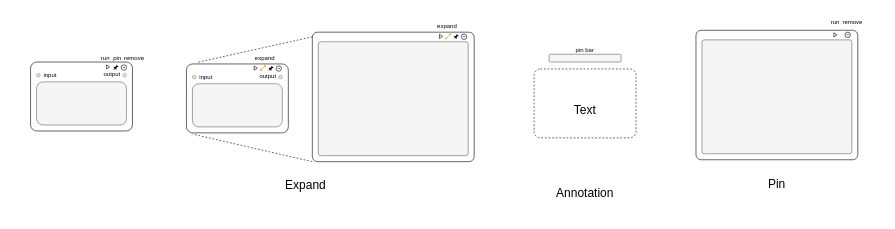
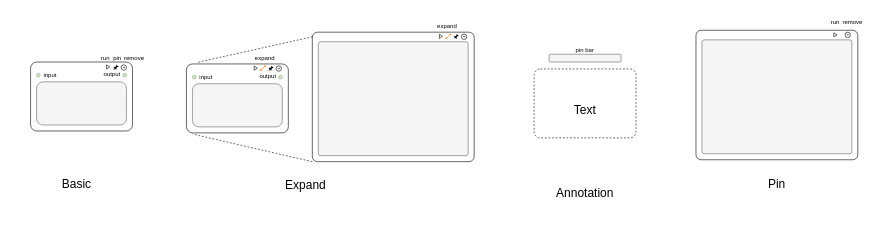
none -> (77, 183)
